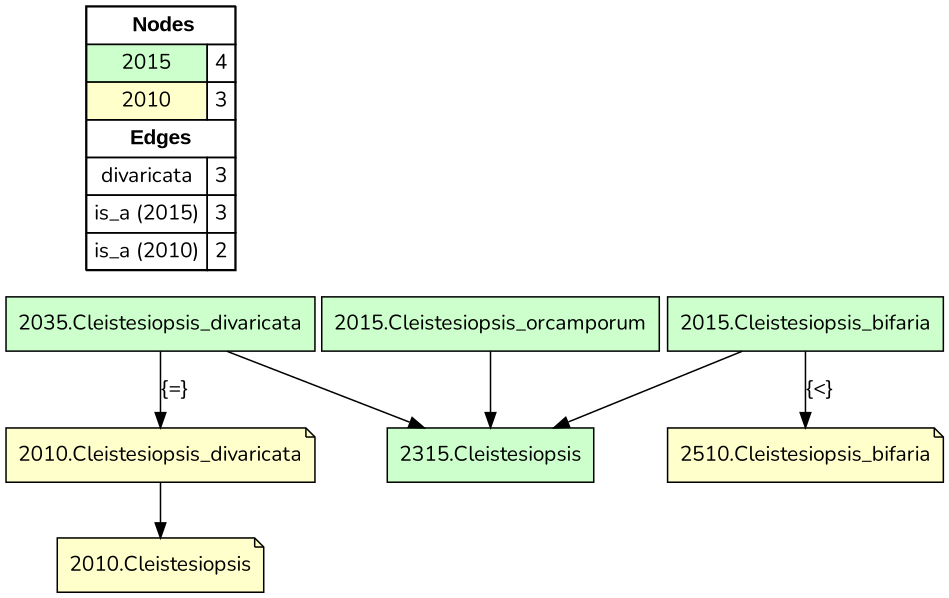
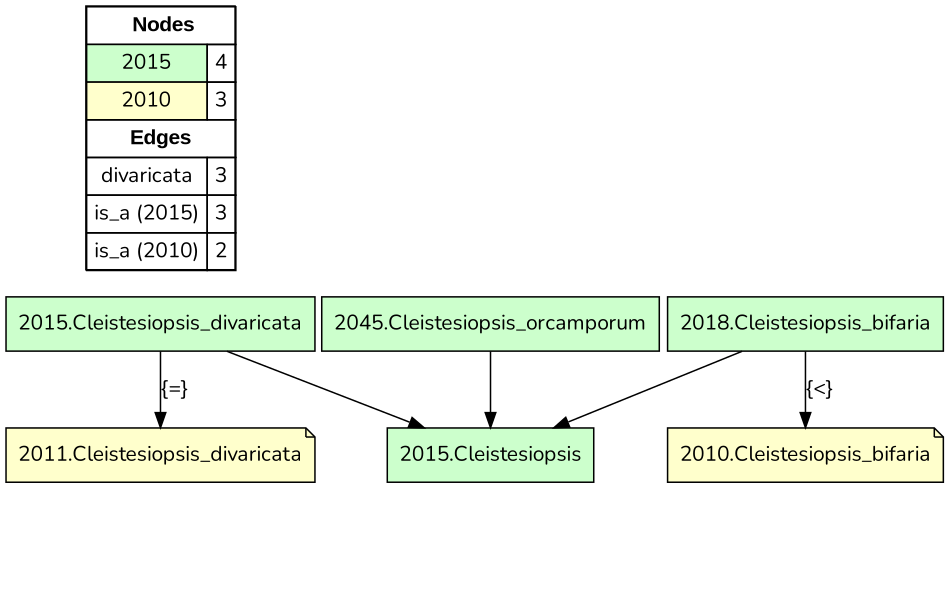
(160, 324) -> (160, 324)
(491, 324) -> (491, 324)
(805, 324) -> (805, 324)
(160, 455) -> (160, 455)
(491, 455) -> (491, 455)
(805, 455) -> (805, 455)
(160, 565) -> none
